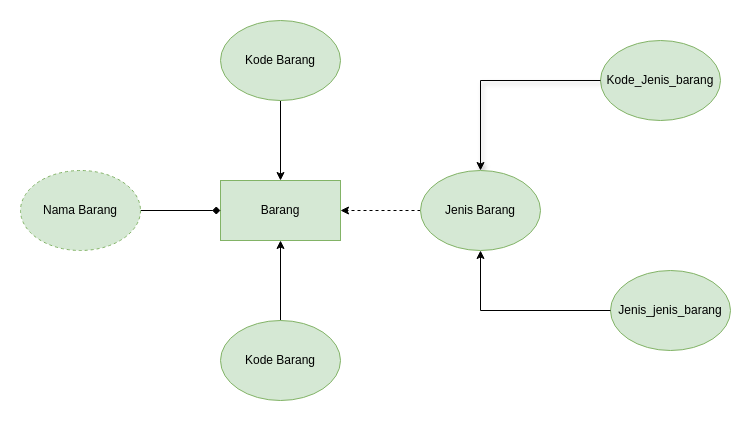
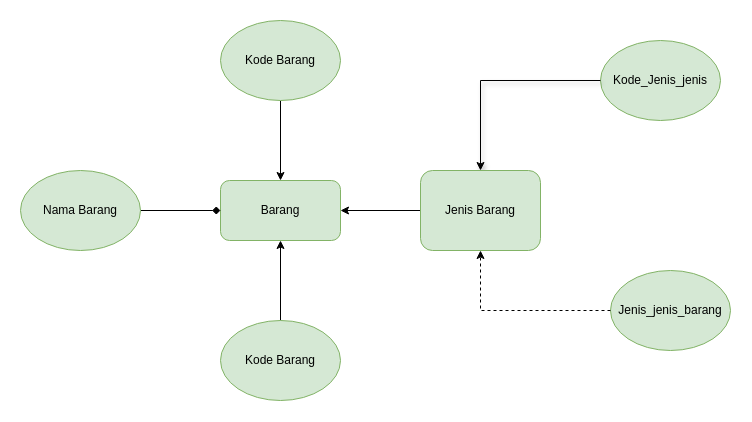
(661, 81) -> (661, 81)
(81, 211) -> (81, 211)
(281, 211) -> (281, 211)
(383, 211) -> (383, 211)
(481, 211) -> (481, 211)
(519, 311) -> (519, 311)
